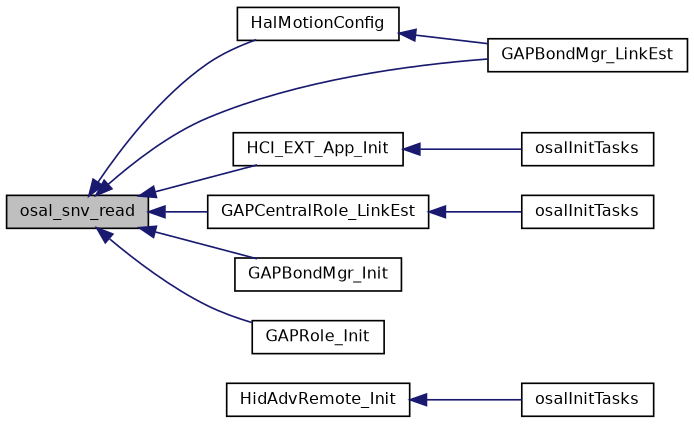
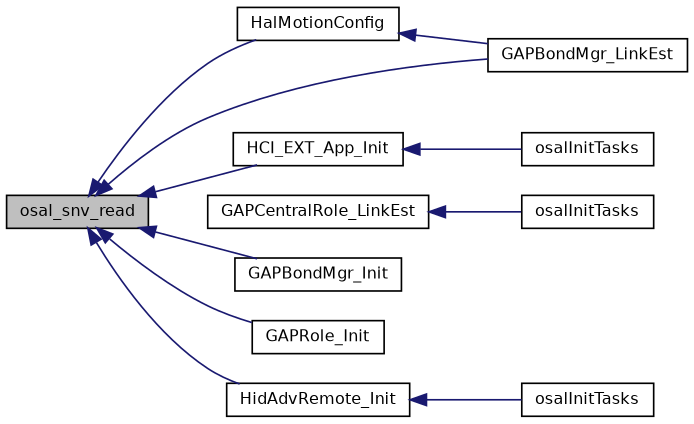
(186, 212) -> (157, 325)
